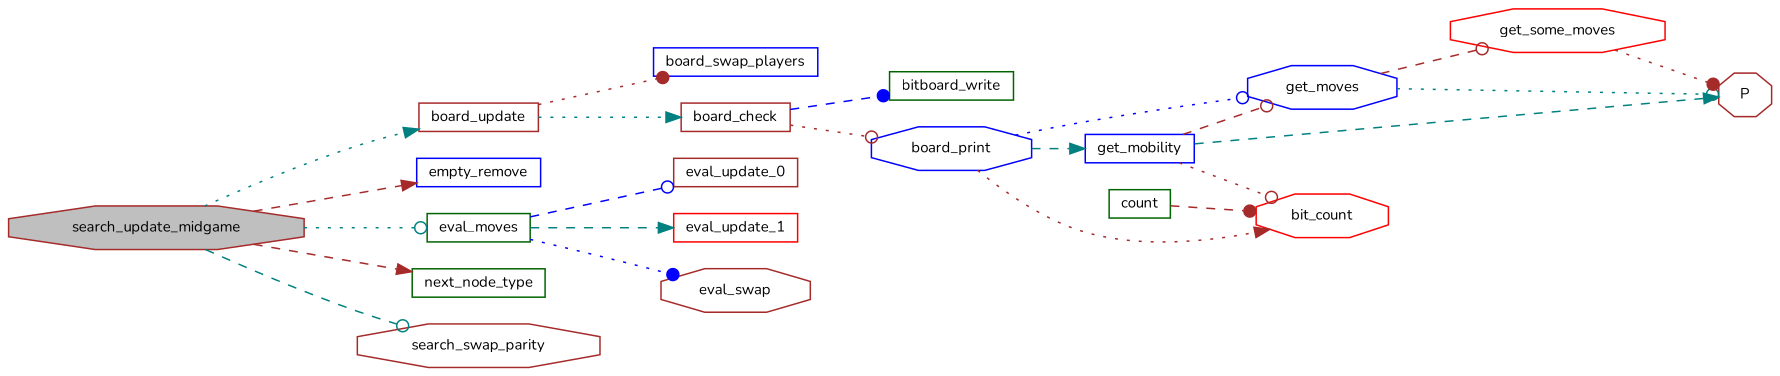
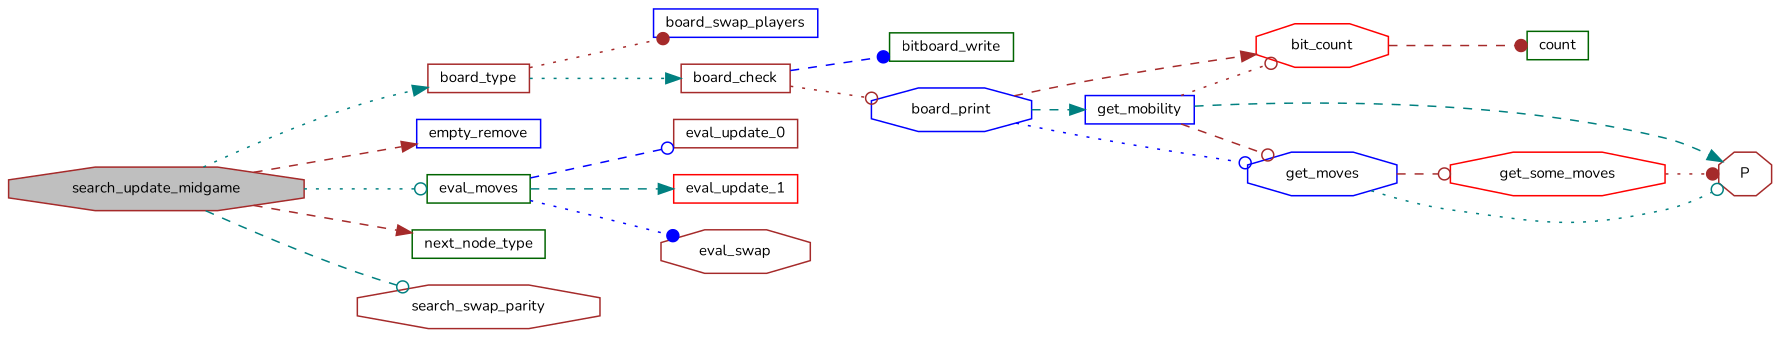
(479, 117) -> (479, 78)
(1207, 208) -> (1452, 46)
(1108, 237) -> (1127, 74)
